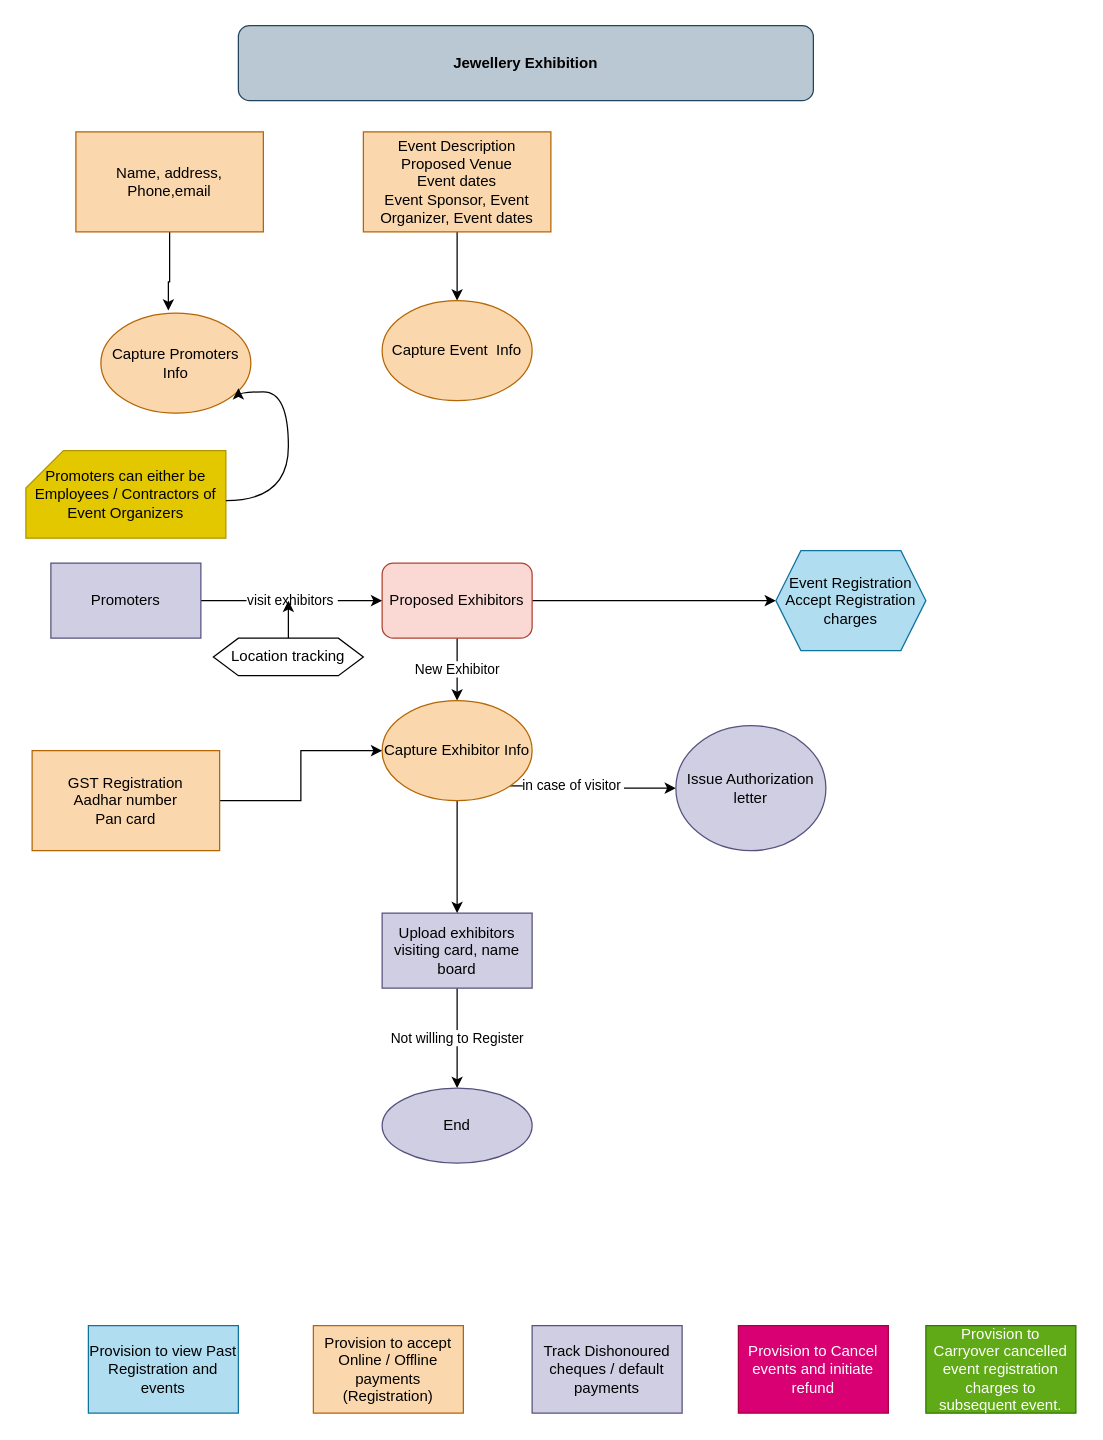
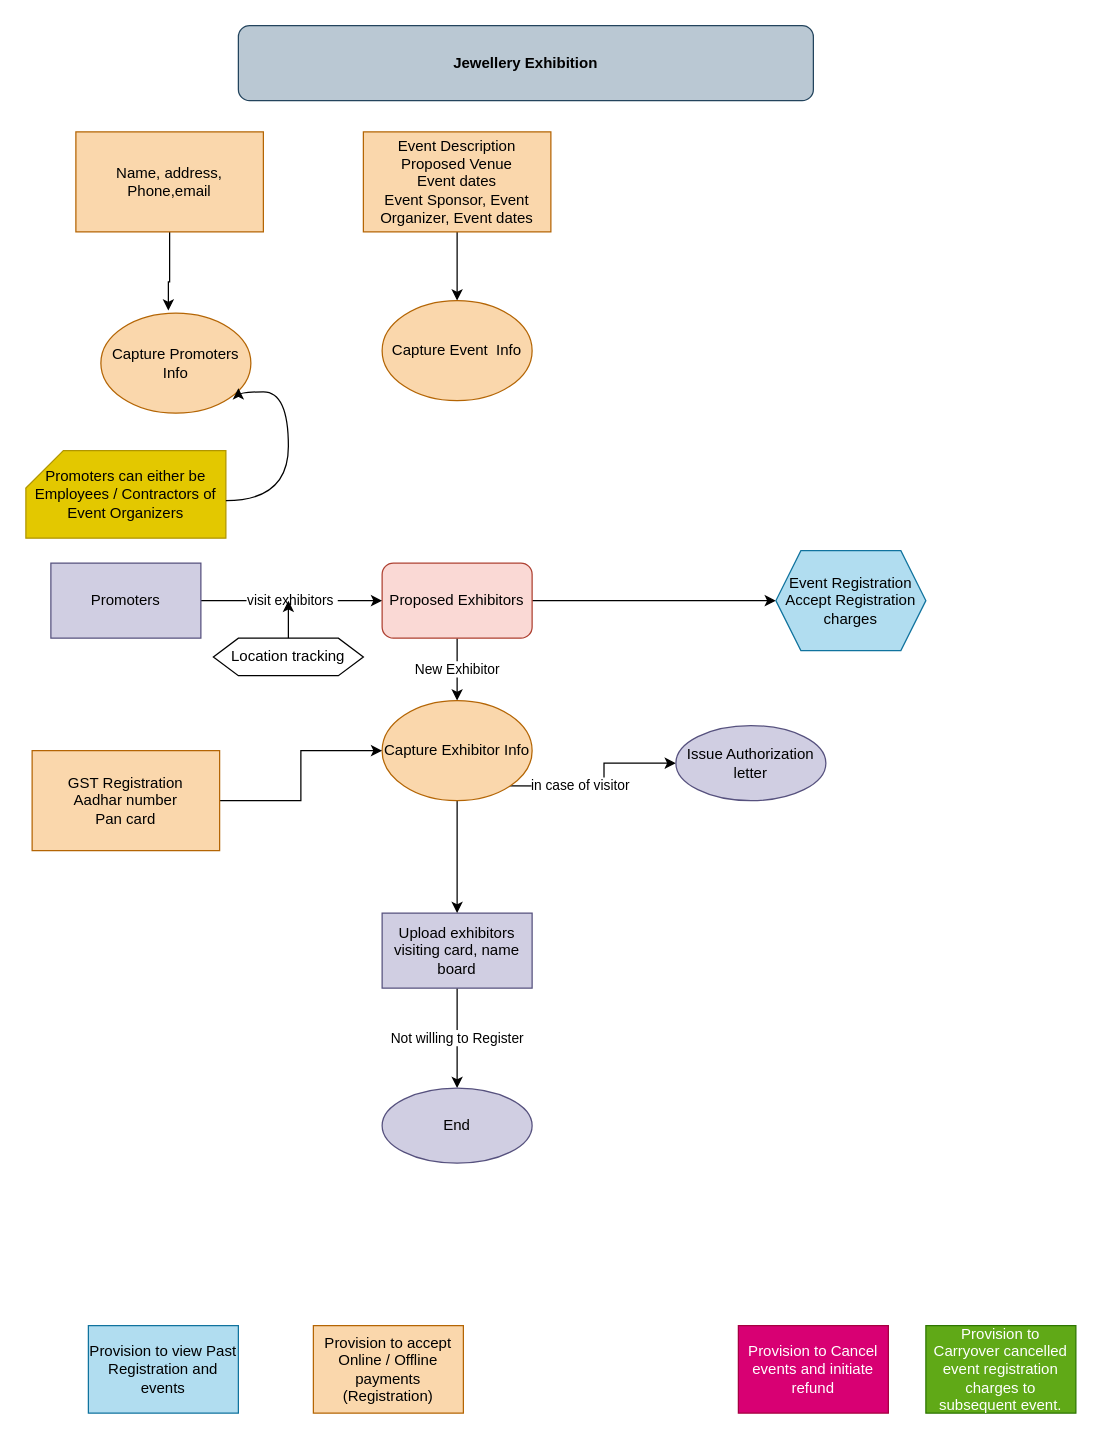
(751, 788) -> (751, 763)
(607, 1369) -> none
